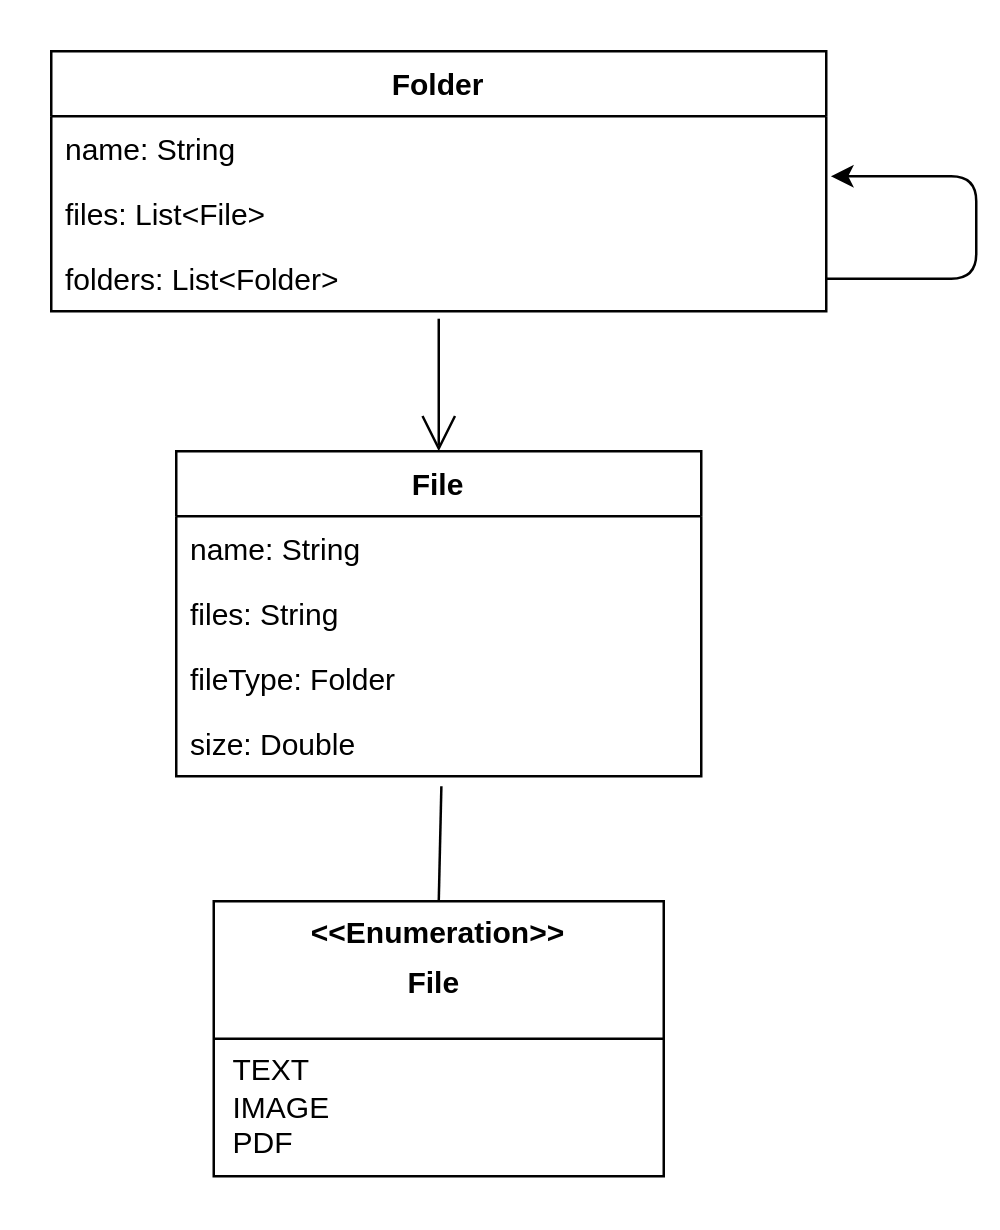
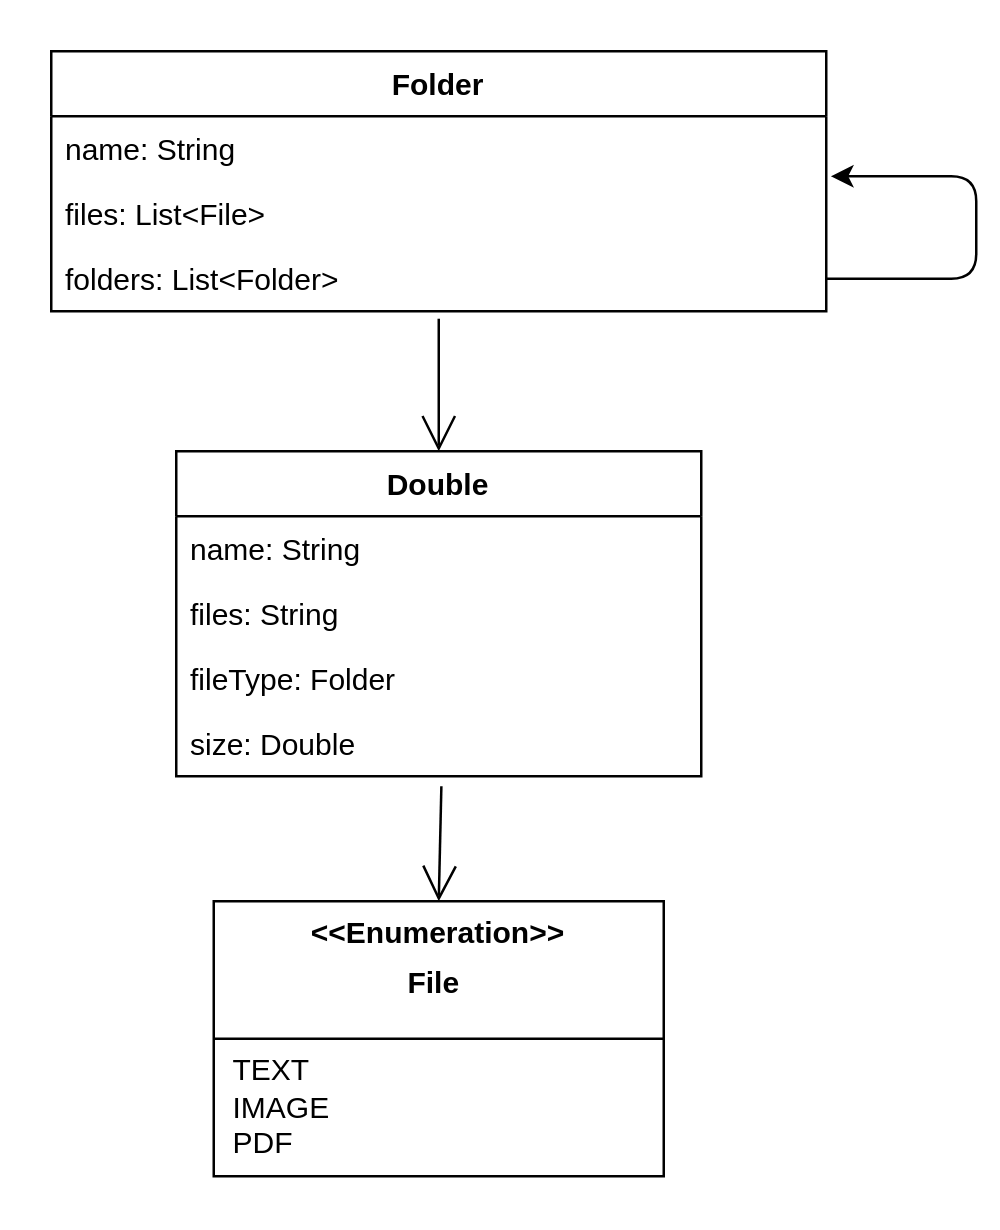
(438, 485) -> (438, 485)
(439, 894) -> (439, 892)
